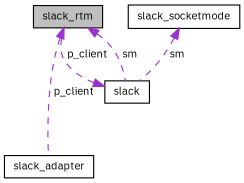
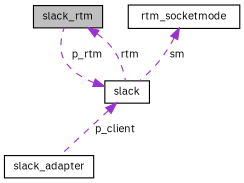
(184, 17) -> (184, 17)
(86, 55) -> (86, 55)
(129, 55) -> (129, 55)
(49, 97) -> (84, 133)
